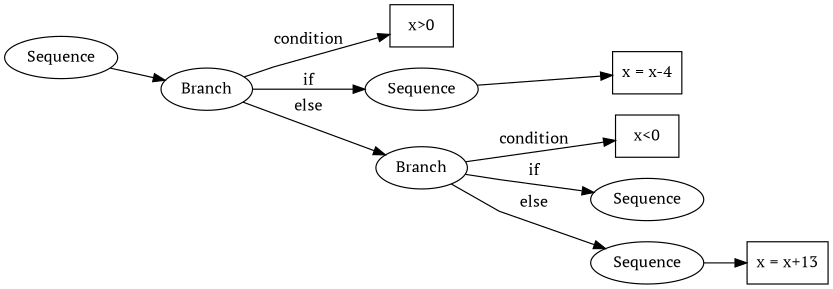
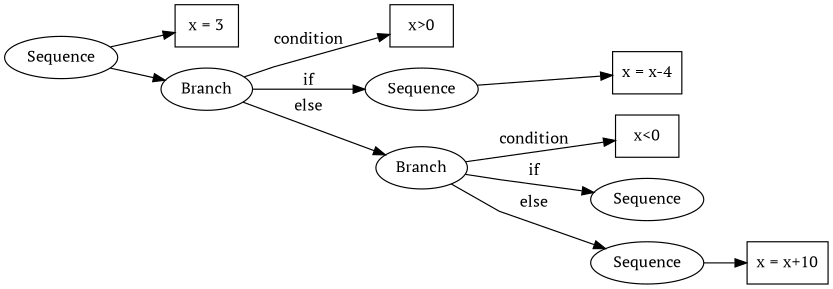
none -> (207, 26)
(788, 263) -> (788, 263)
